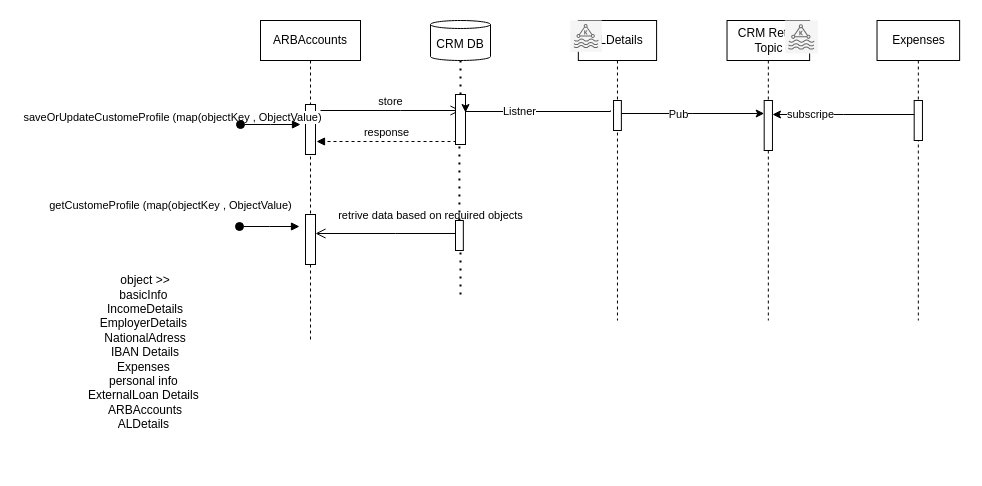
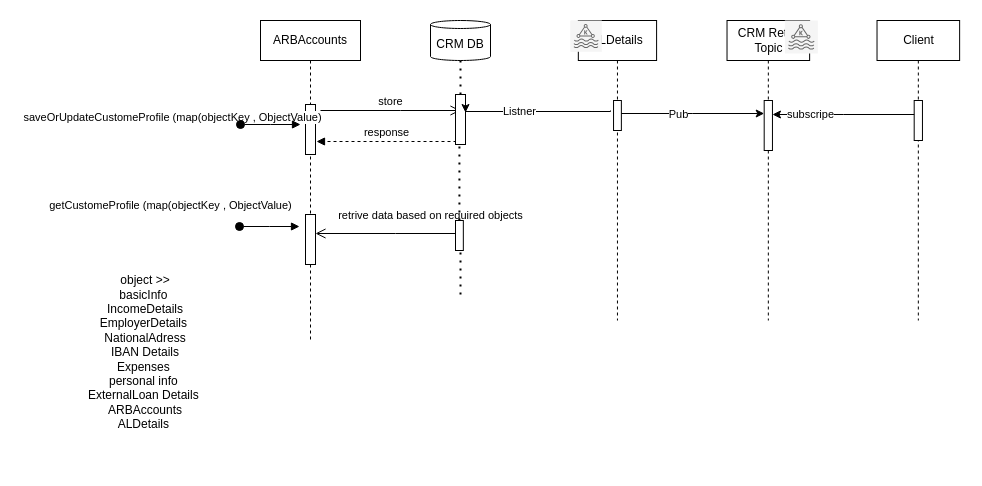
(919, 41) -> (919, 41)
